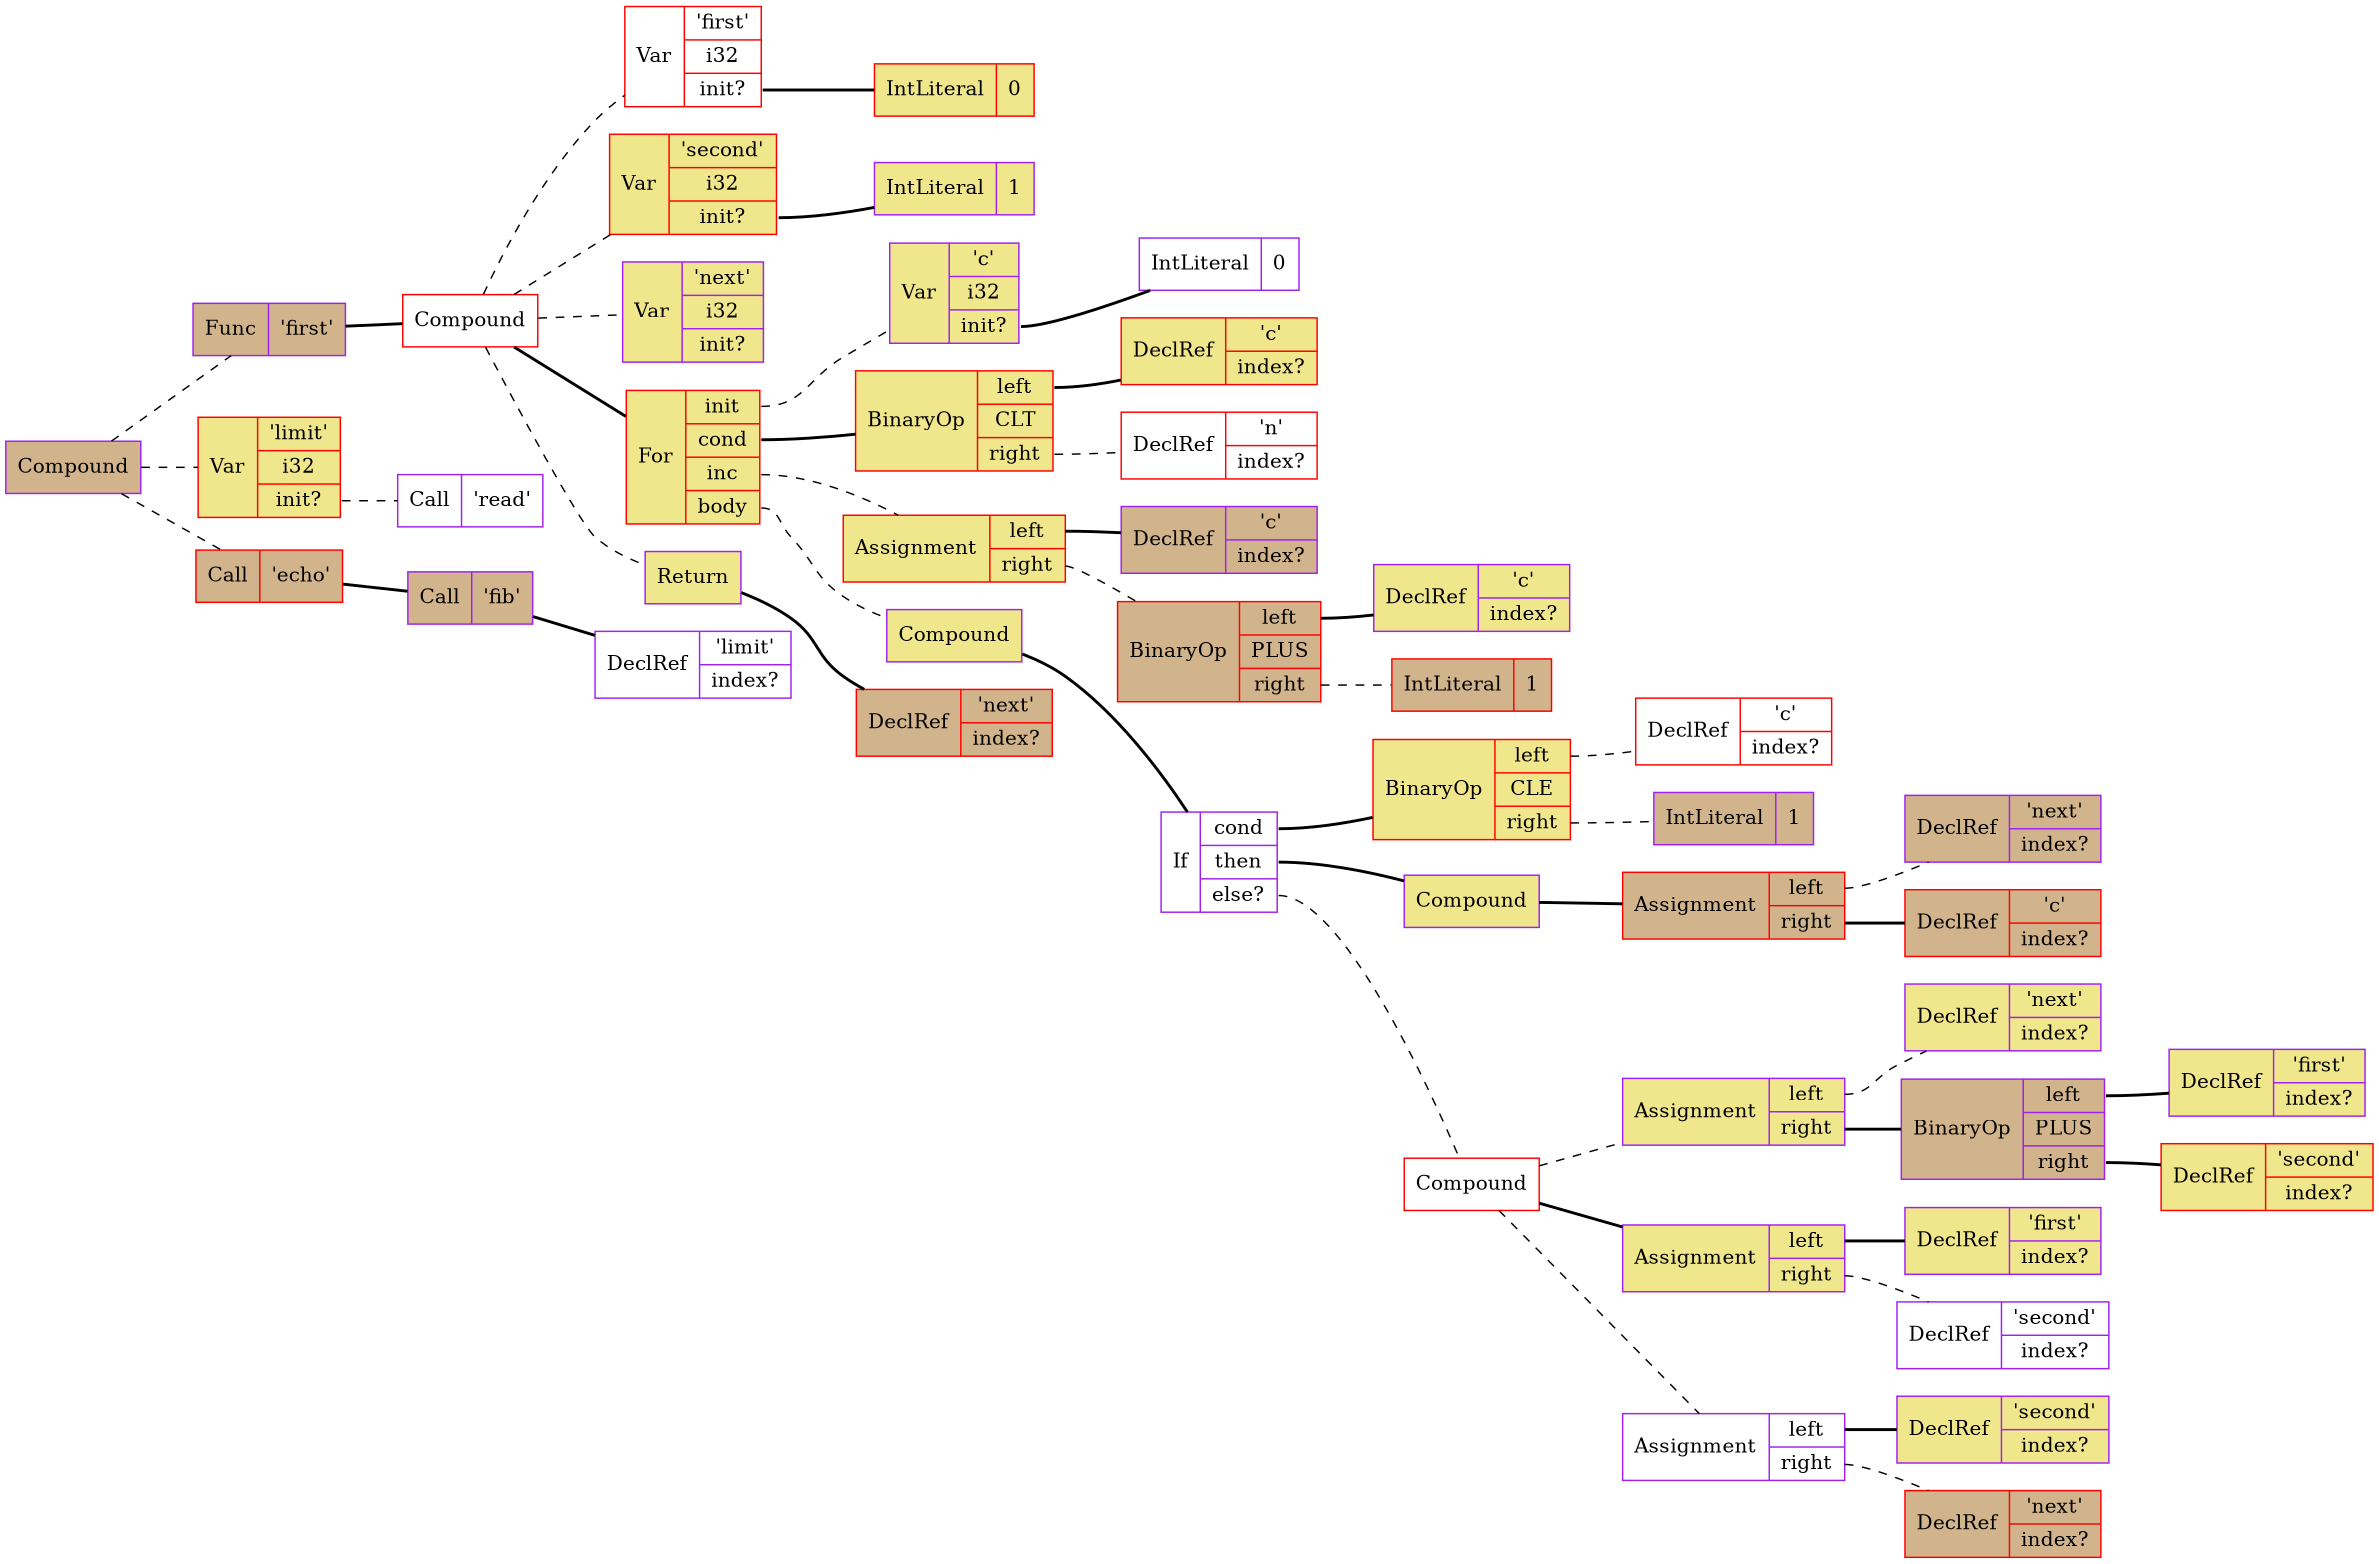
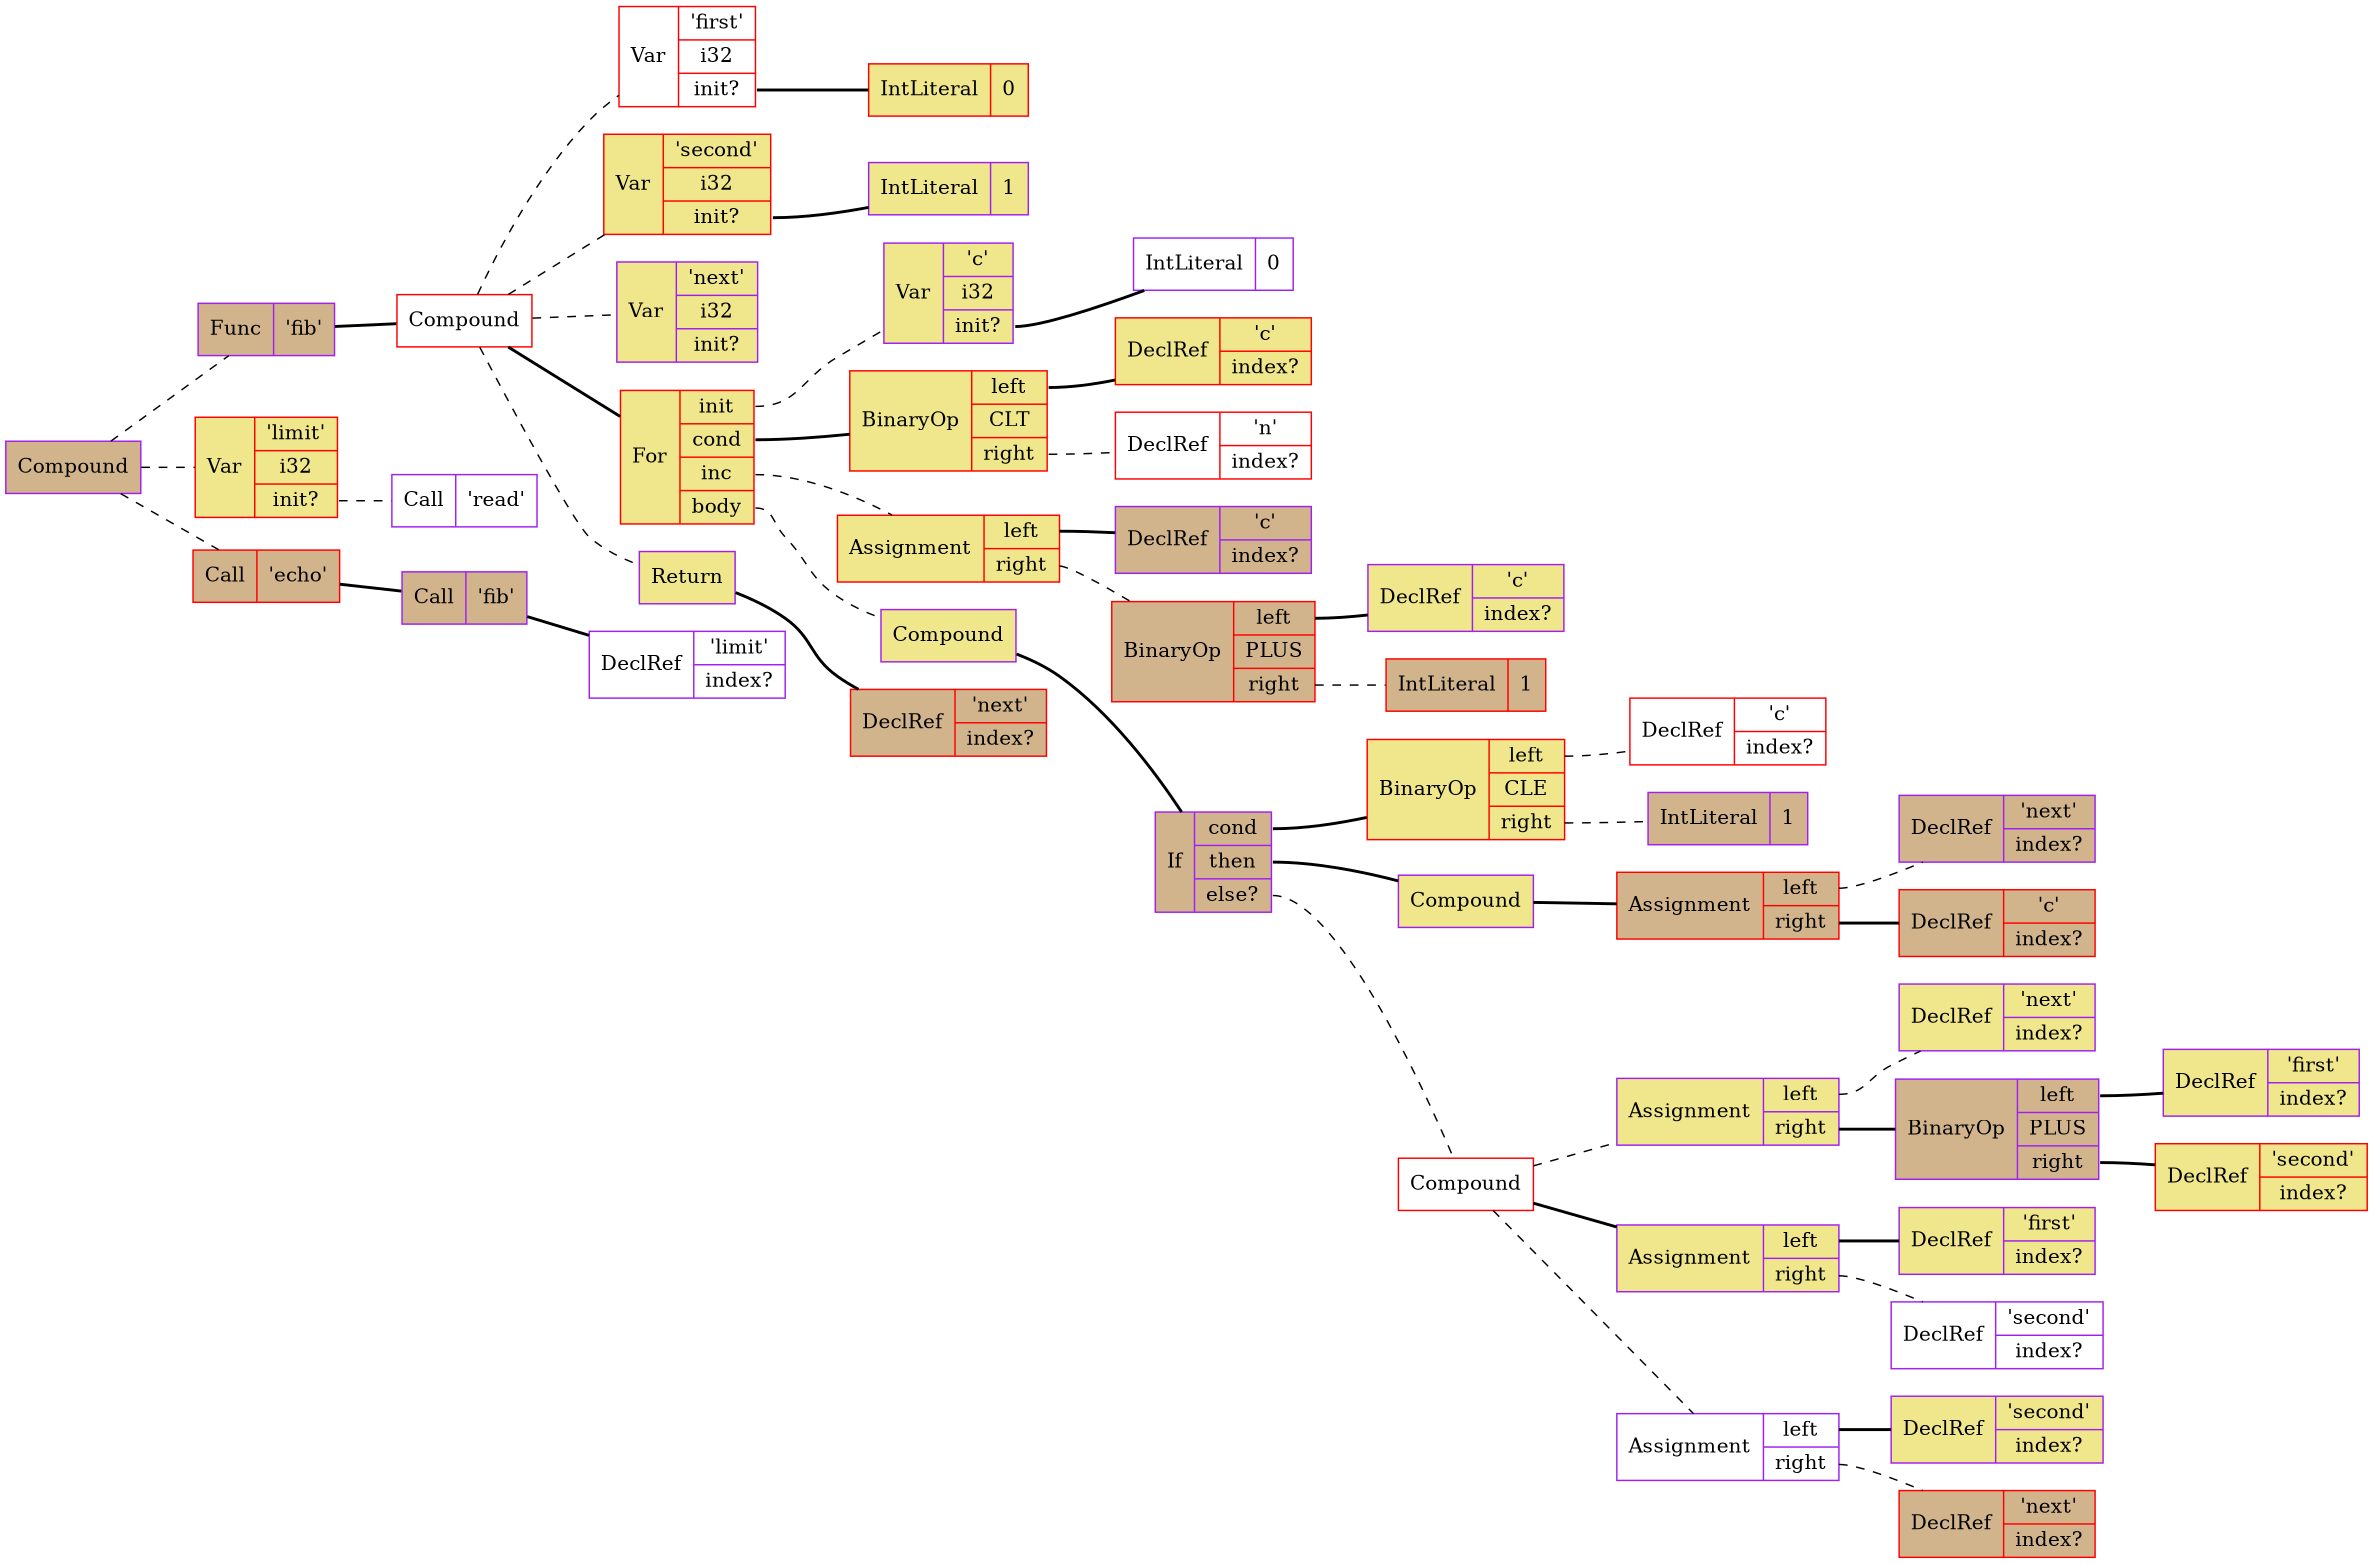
(307, 329) -> (304, 329)
(1219, 862) -> (1213, 862)
